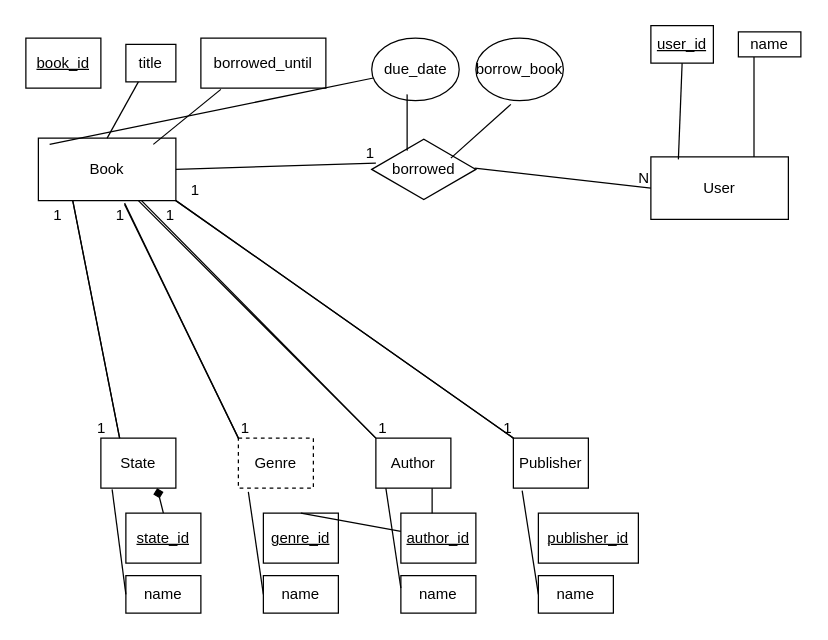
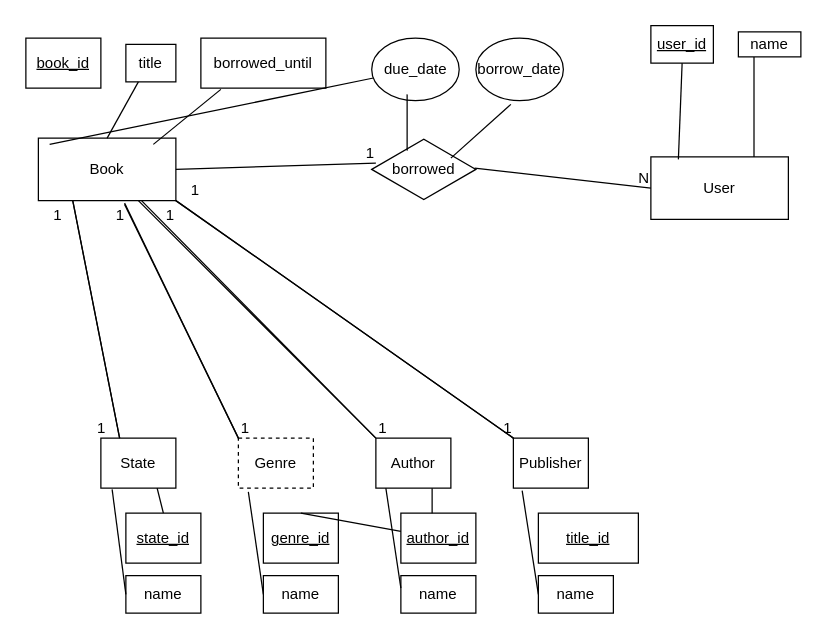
(519, 69) -> (519, 69)
(159, 498) -> (158, 493)
(588, 538) -> (588, 538)
